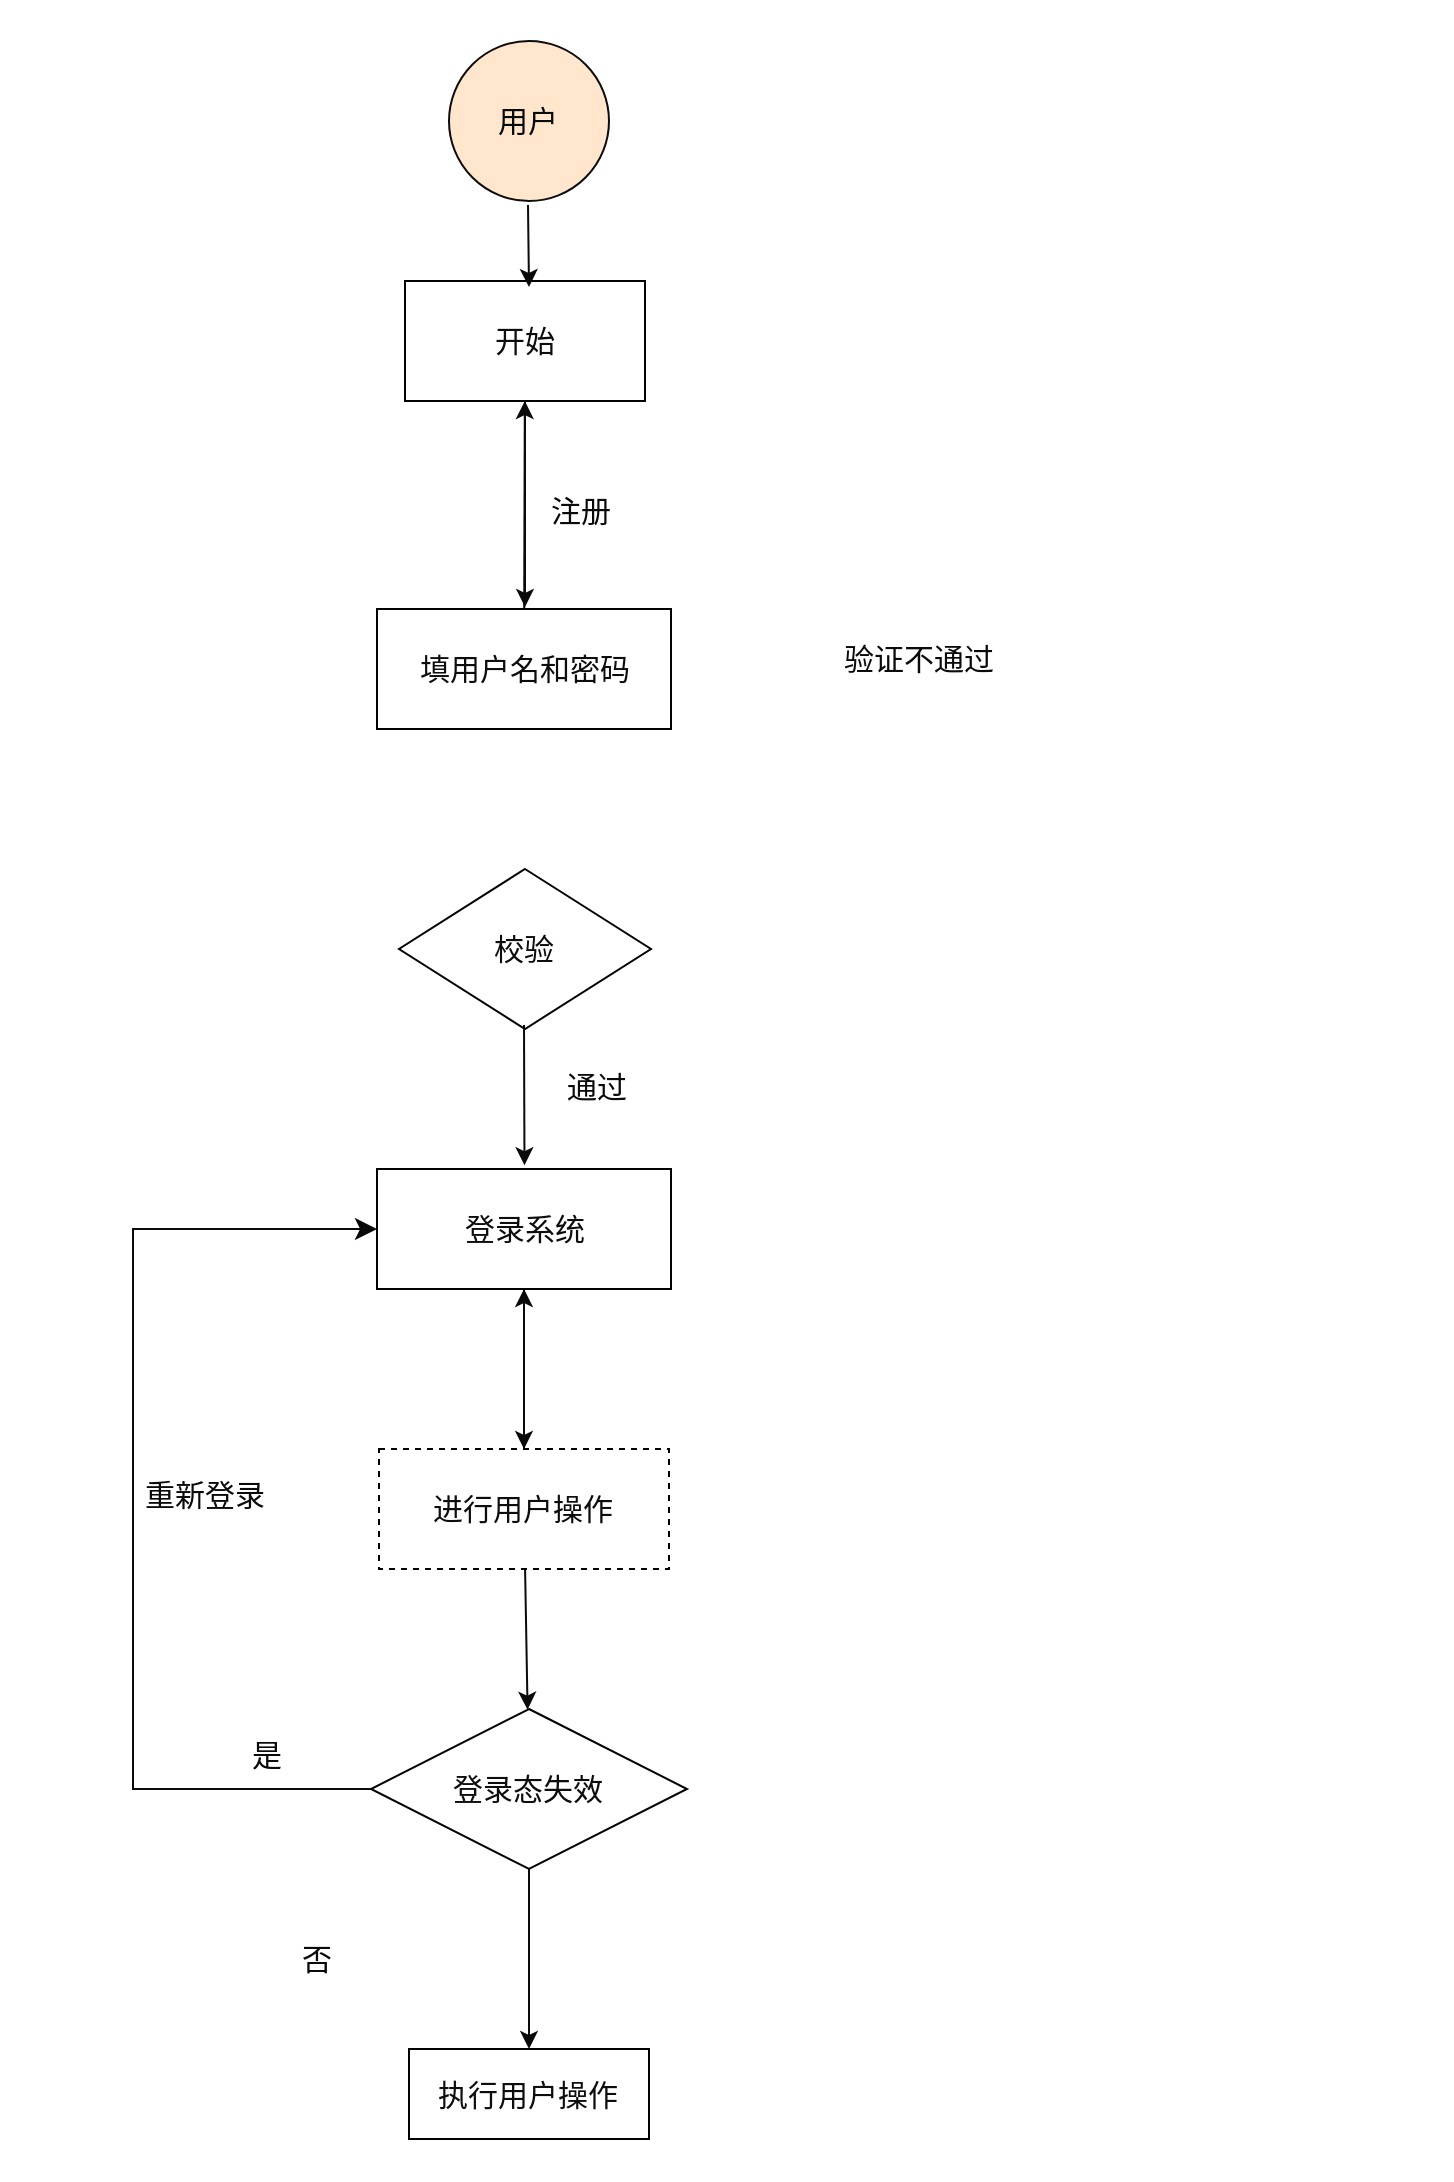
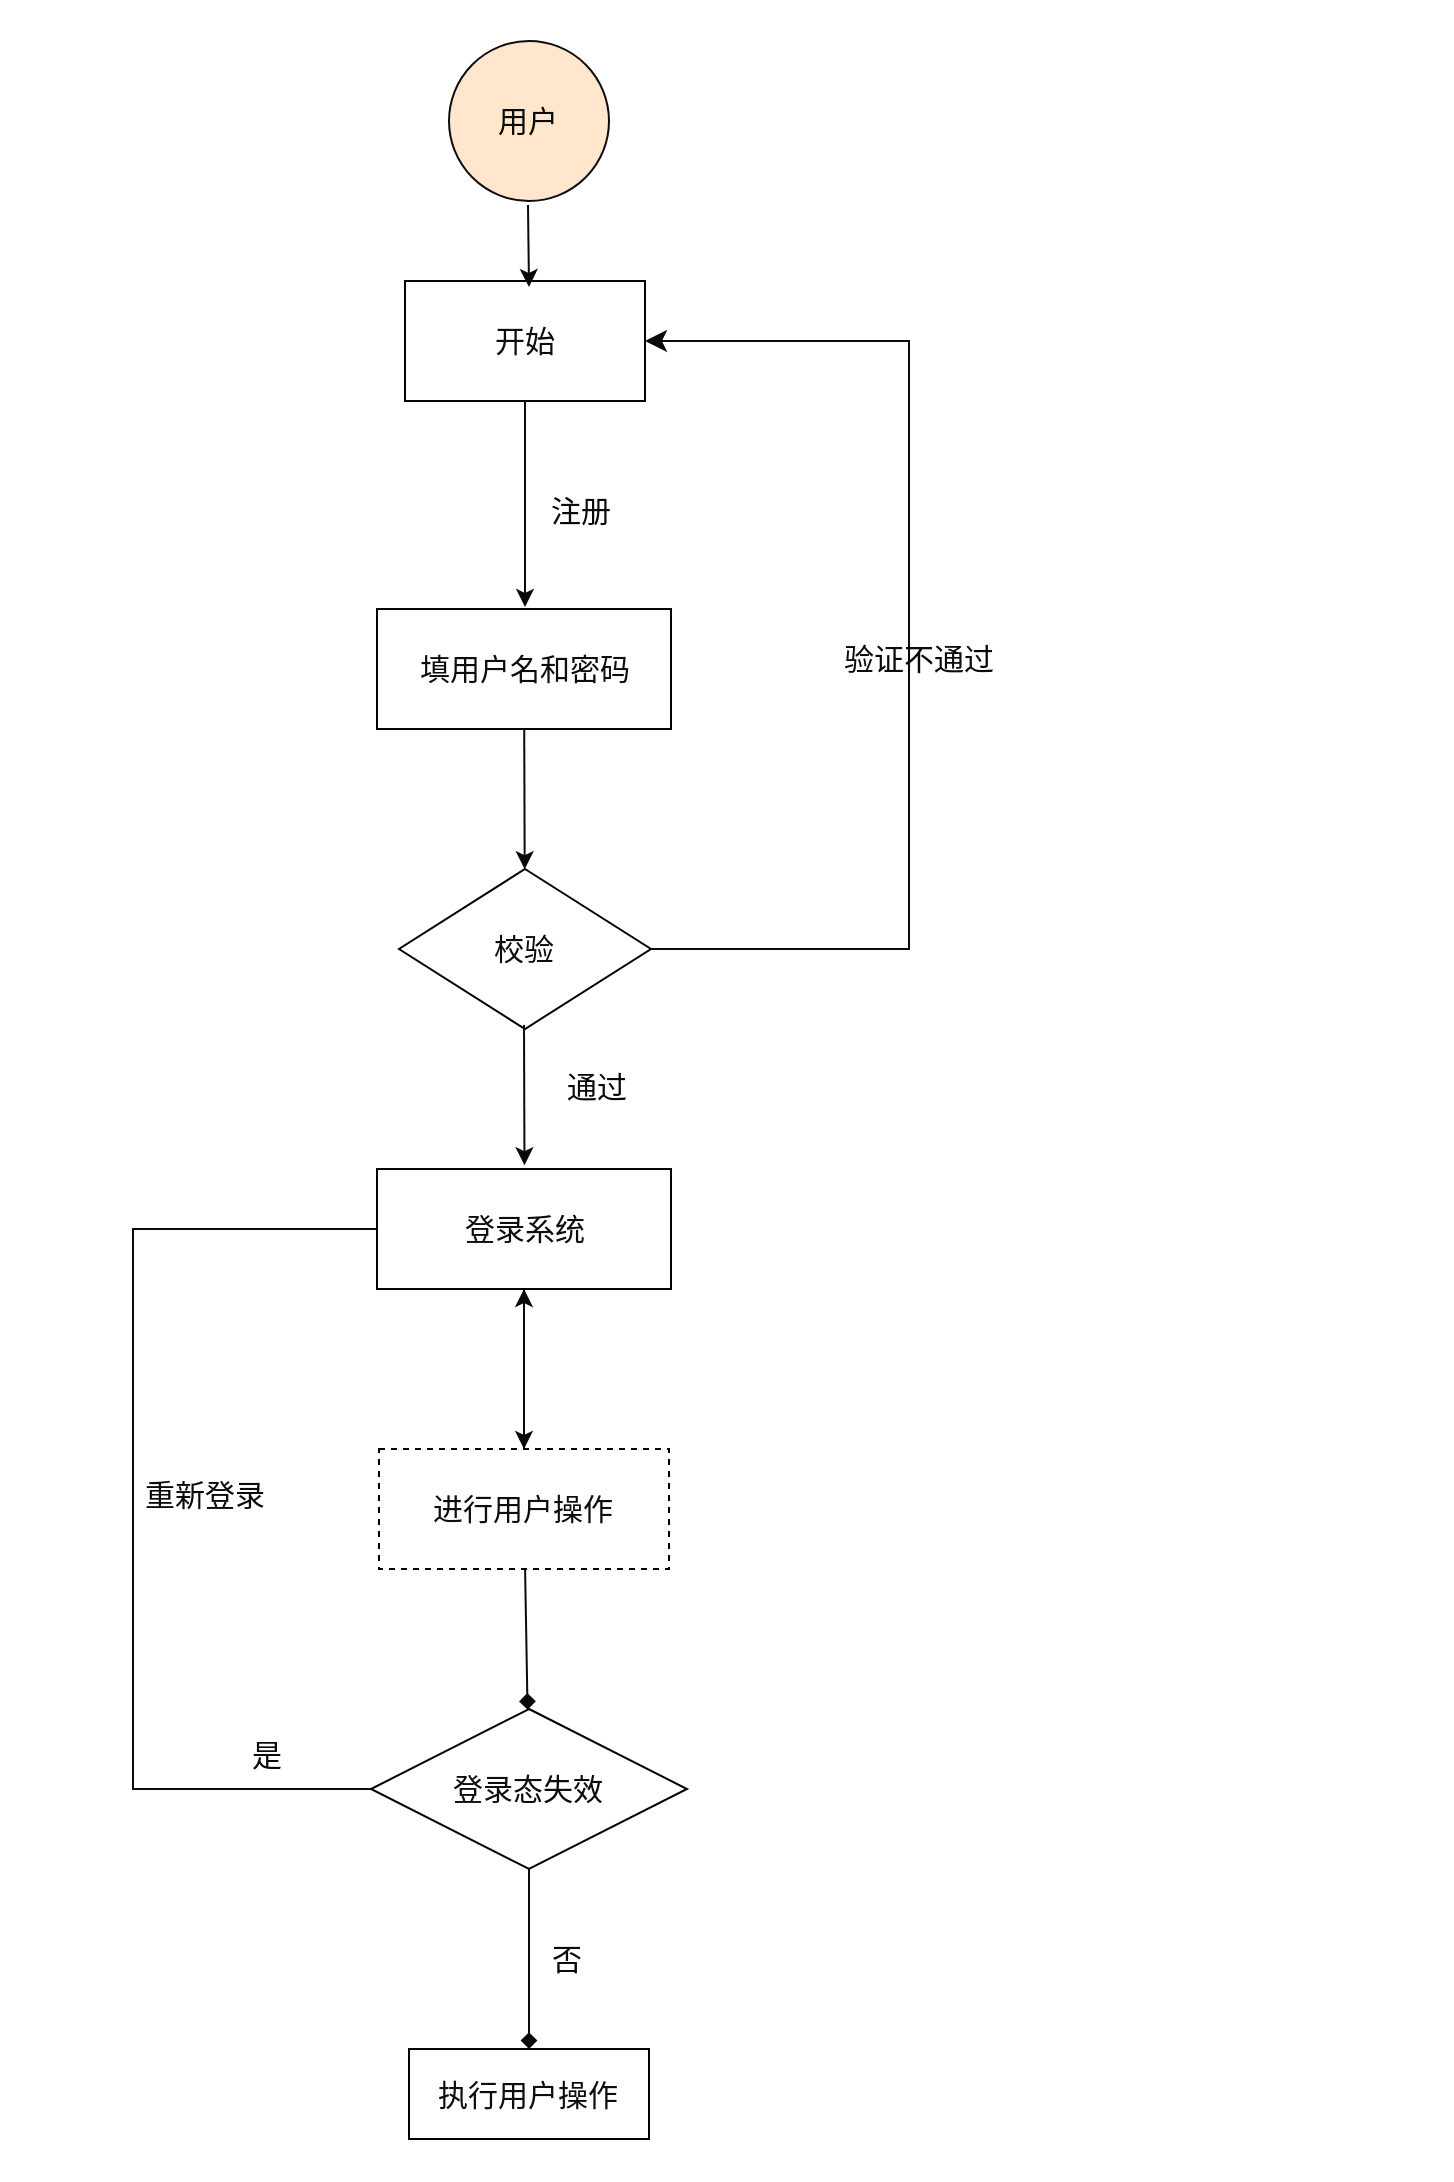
(524, 606) -> (524, 792)
none -> (909, 650)
(359, 1229) -> (366, 1229)
(527, 1694) -> (527, 1693)
(316, 1959) -> (566, 1959)
(529, 2034) -> (529, 2033)
